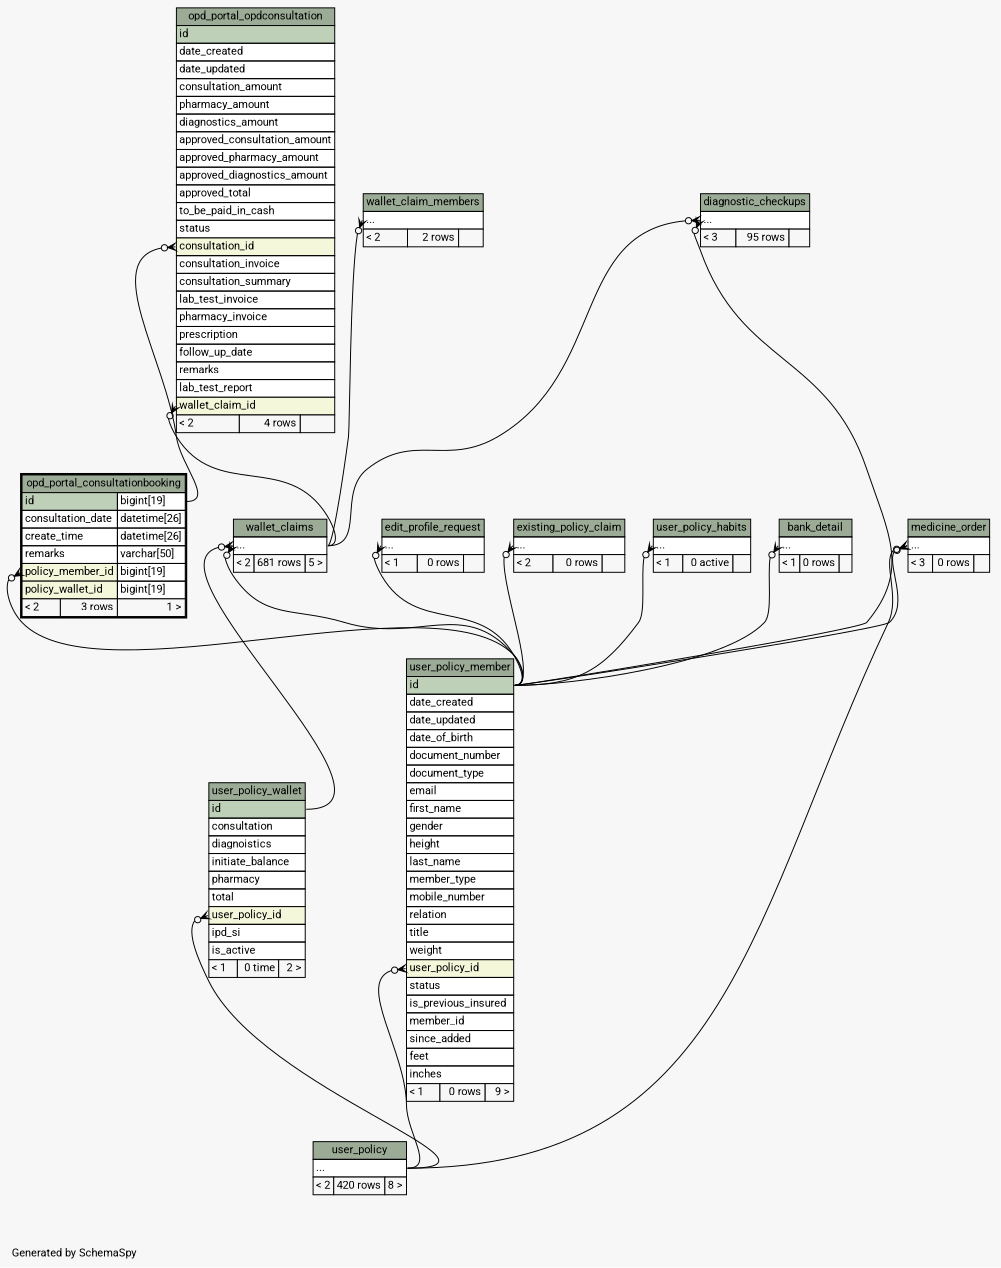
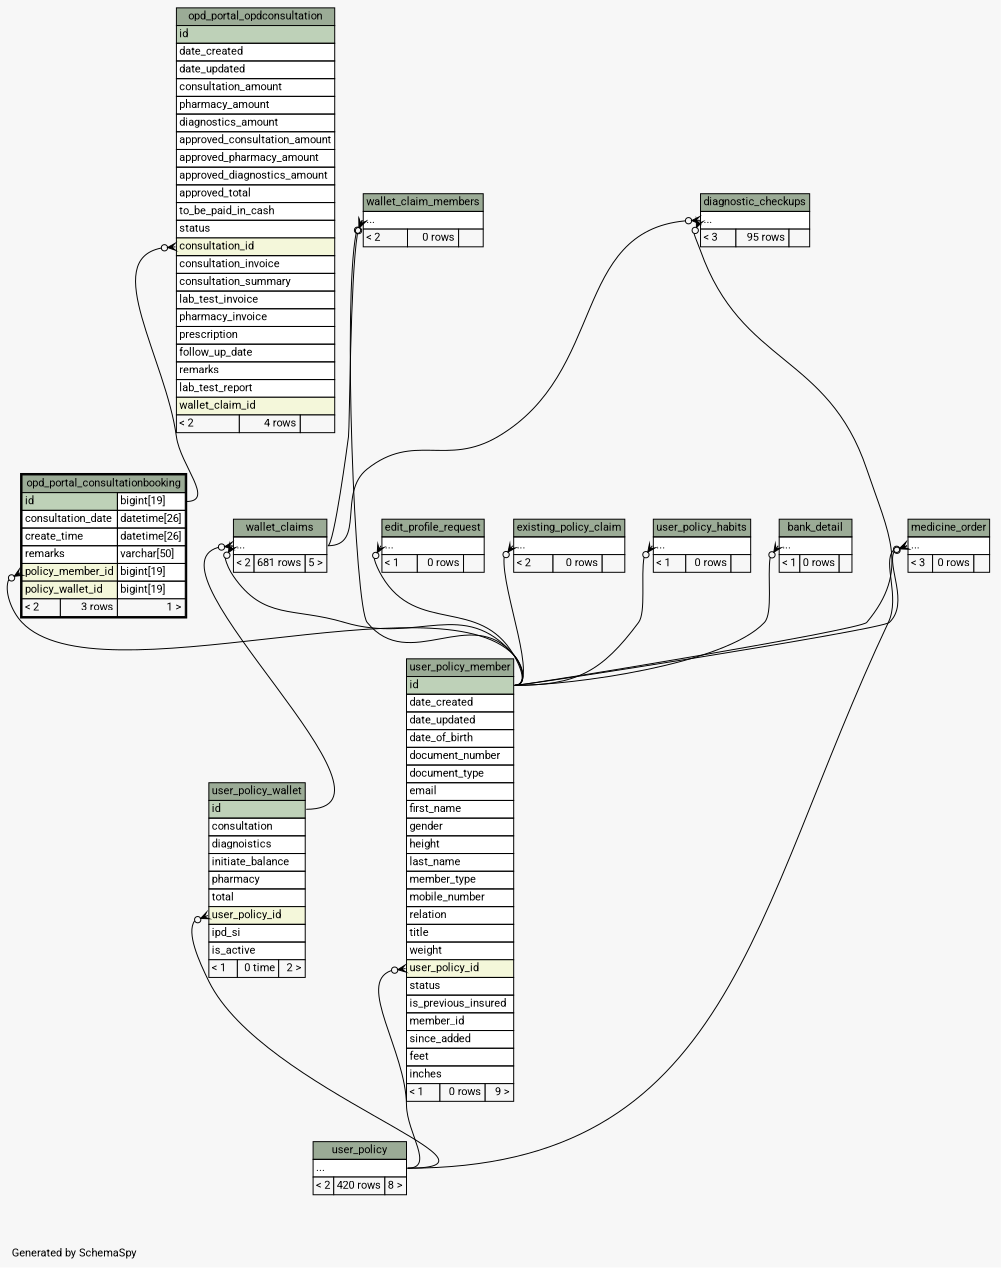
(439, 237) -> (439, 237)
(260, 477) -> none
none -> (356, 526)
(710, 563) -> (711, 563)
